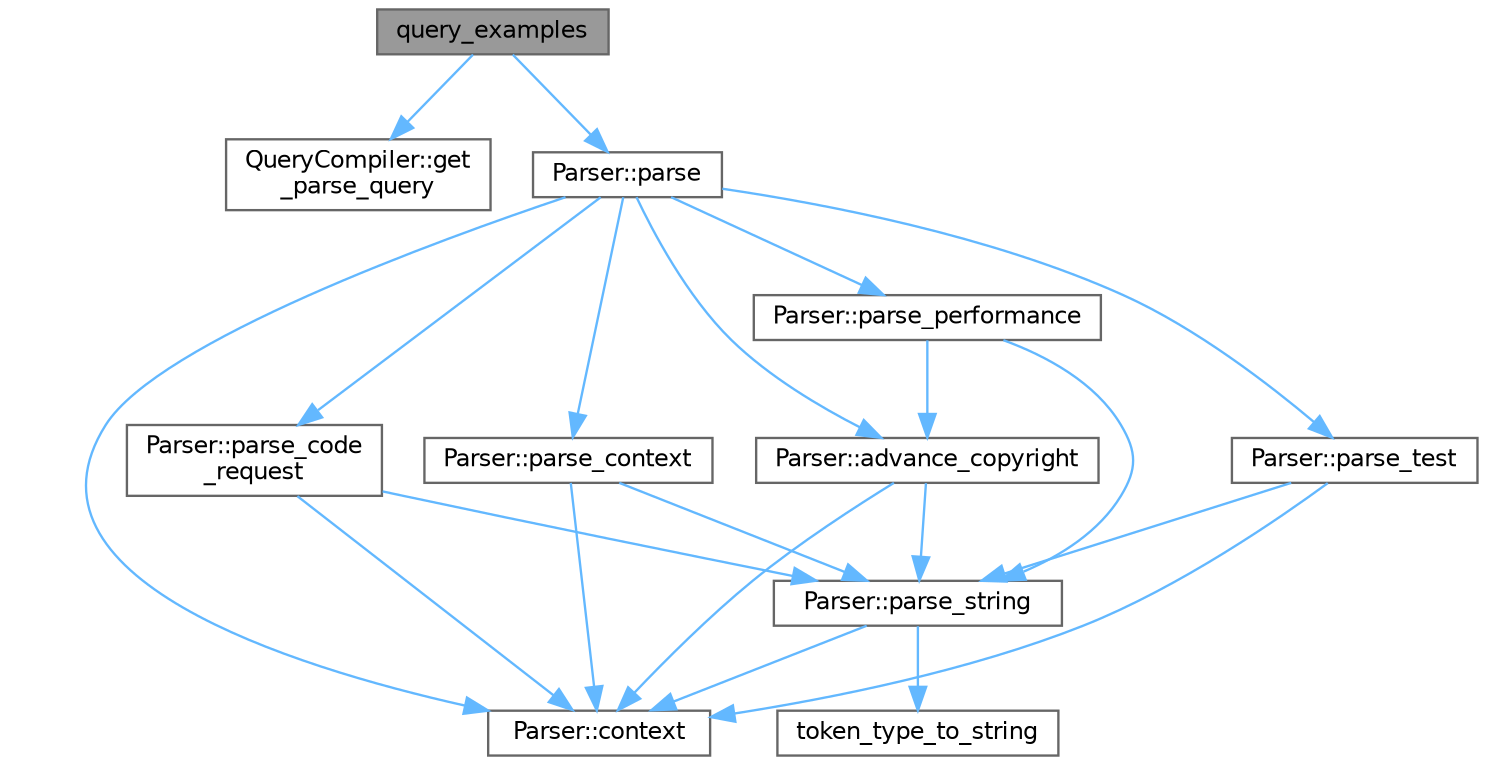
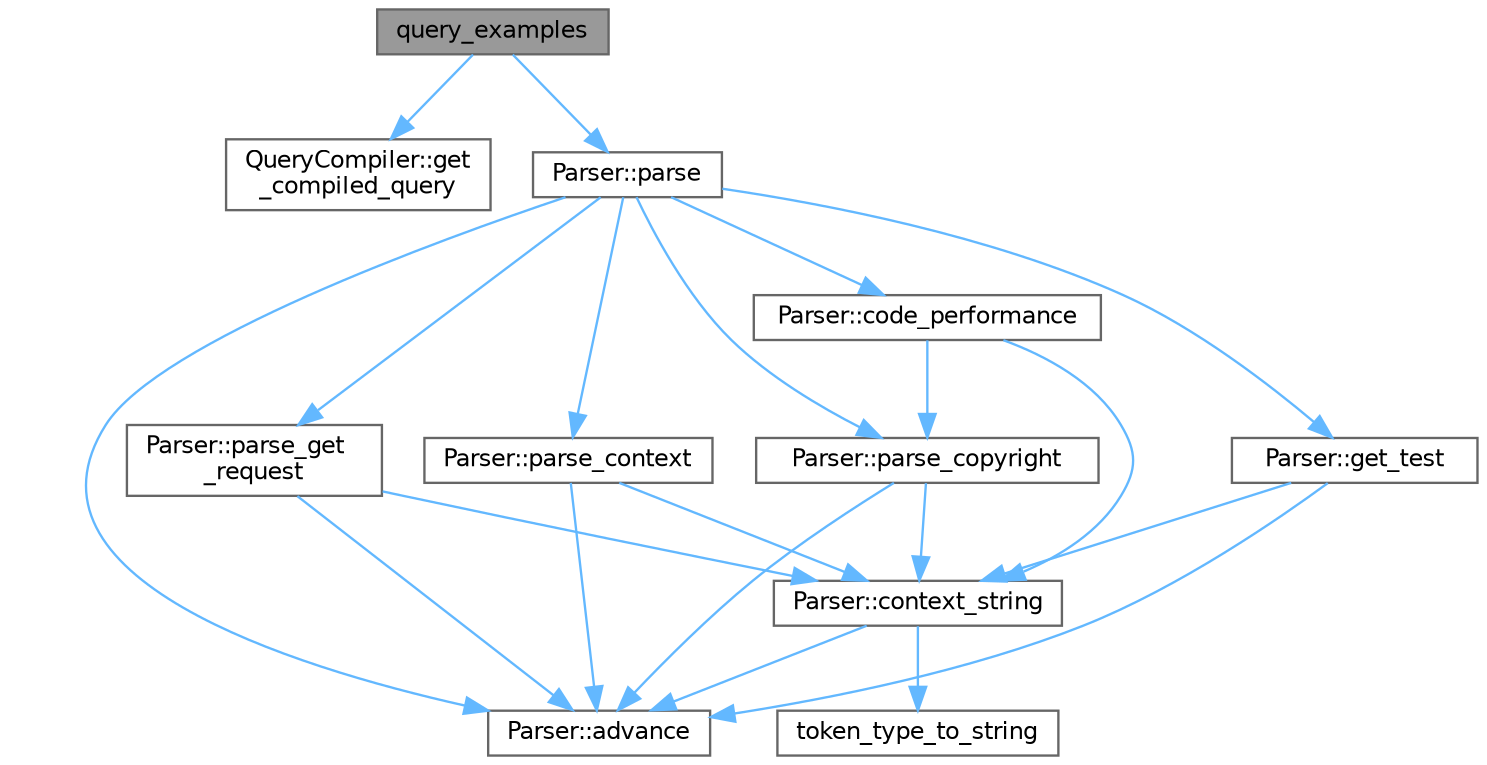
(358, 175) -> (358, 175)
(927, 318) -> (927, 318)
(254, 460) -> (254, 460)
(927, 460) -> (927, 460)
(1355, 460) -> (1355, 460)
(918, 603) -> (918, 603)
(599, 733) -> (599, 733)
